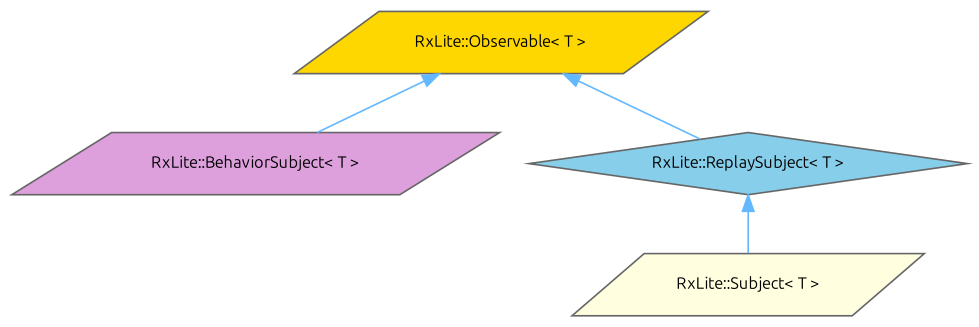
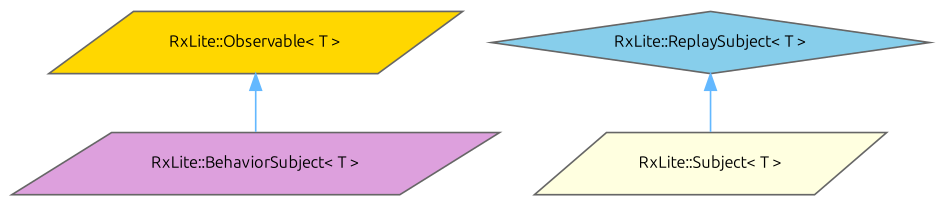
(639, 110) -> none
